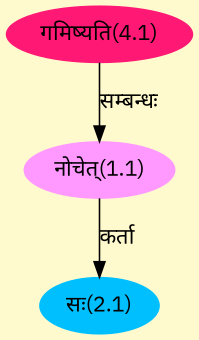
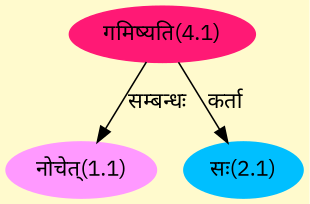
(100, 230) -> (199, 96)
